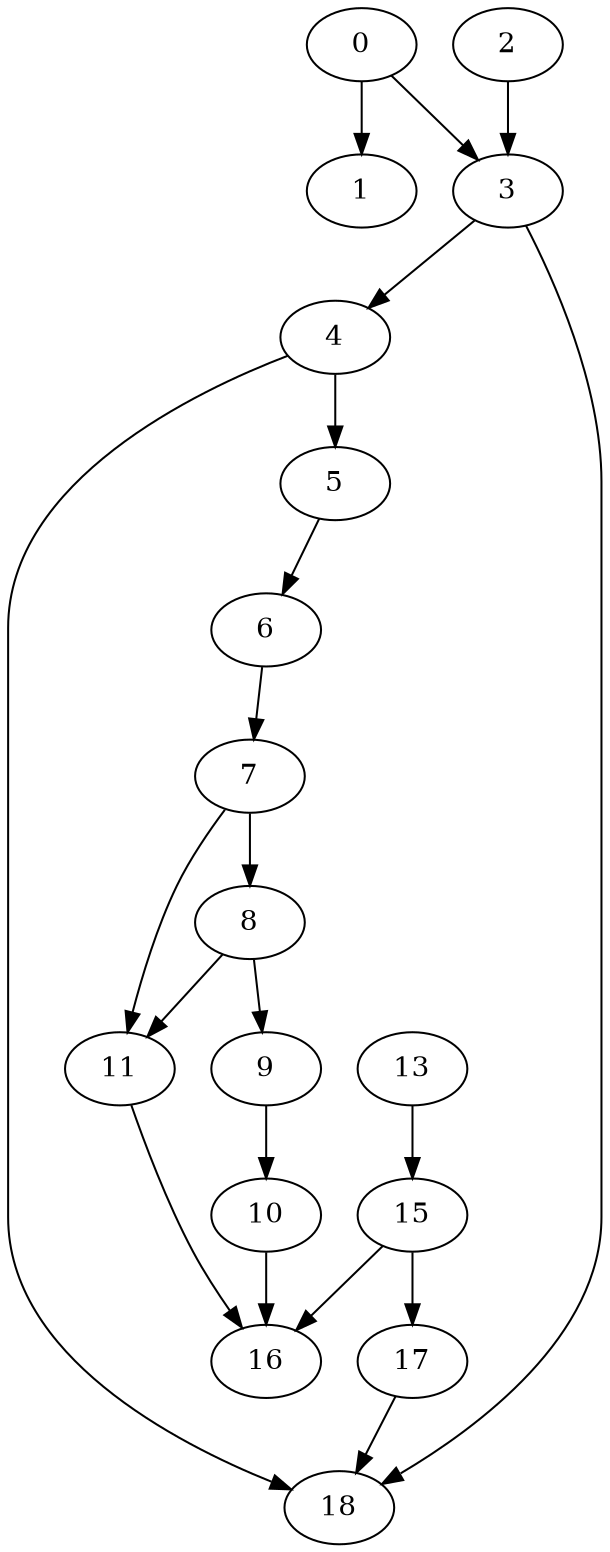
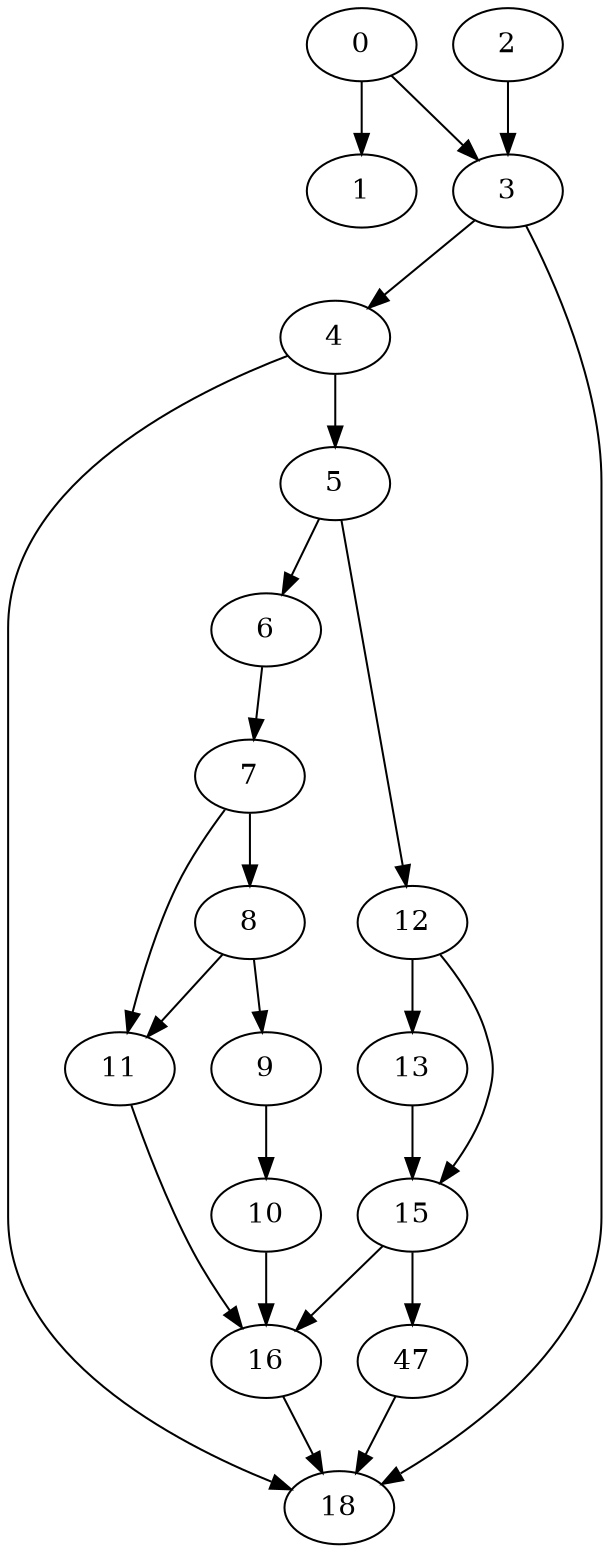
none -> (412, 923)
(412, 1361) -> (412, 1361)
none -> (298, 1425)
